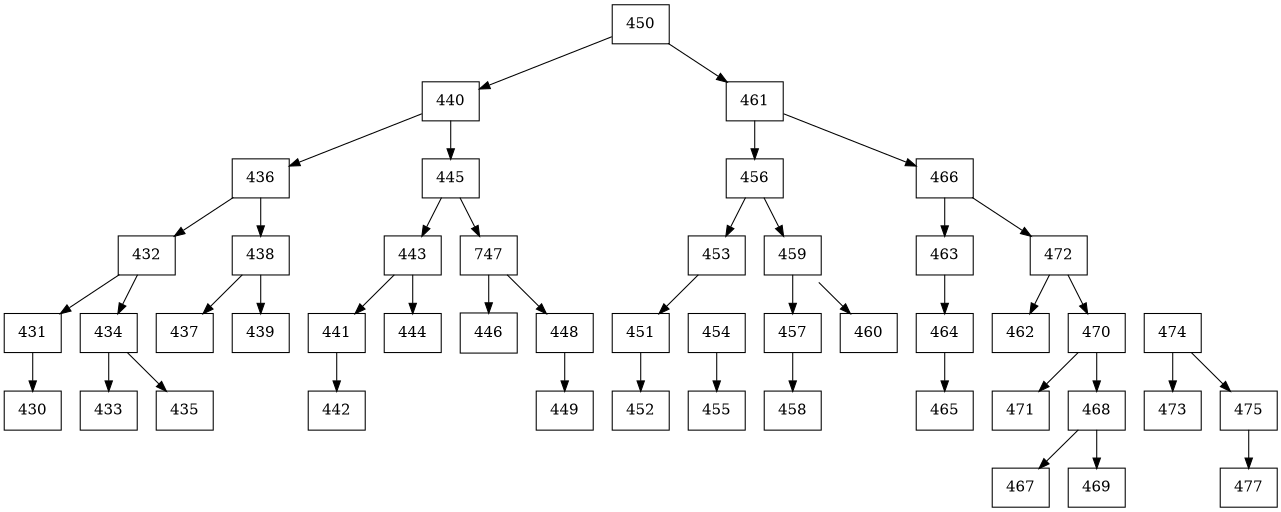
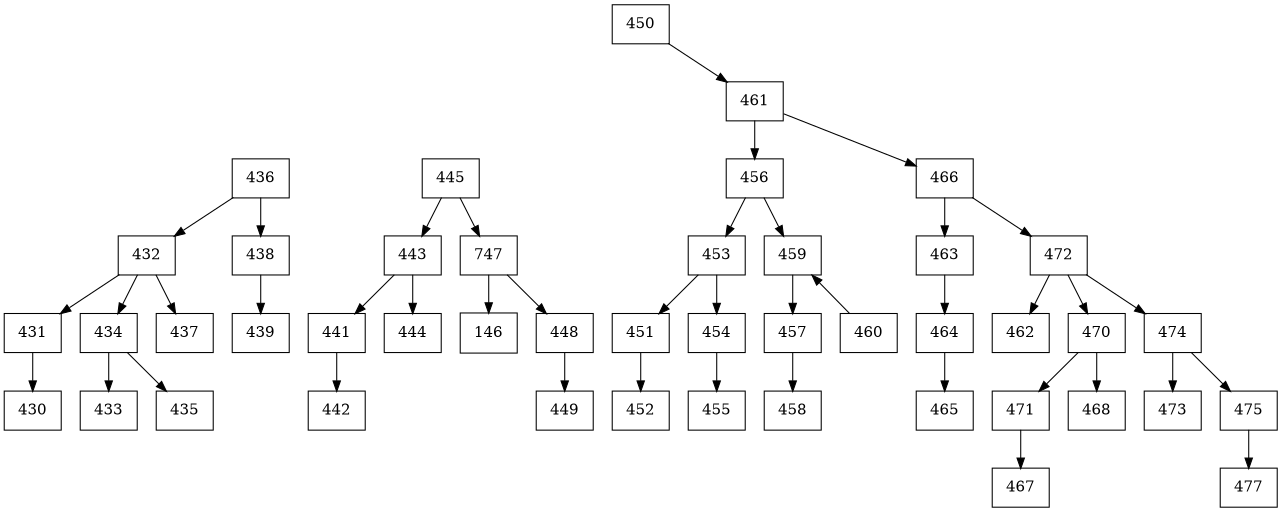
(451, 101) -> none
none -> (717, 289)
(226, 291) -> (163, 290)
none -> (1111, 291)
(831, 294) -> (835, 298)
(489, 333) -> (489, 333)
(1062, 445) -> (1021, 444)
(1097, 488) -> none
